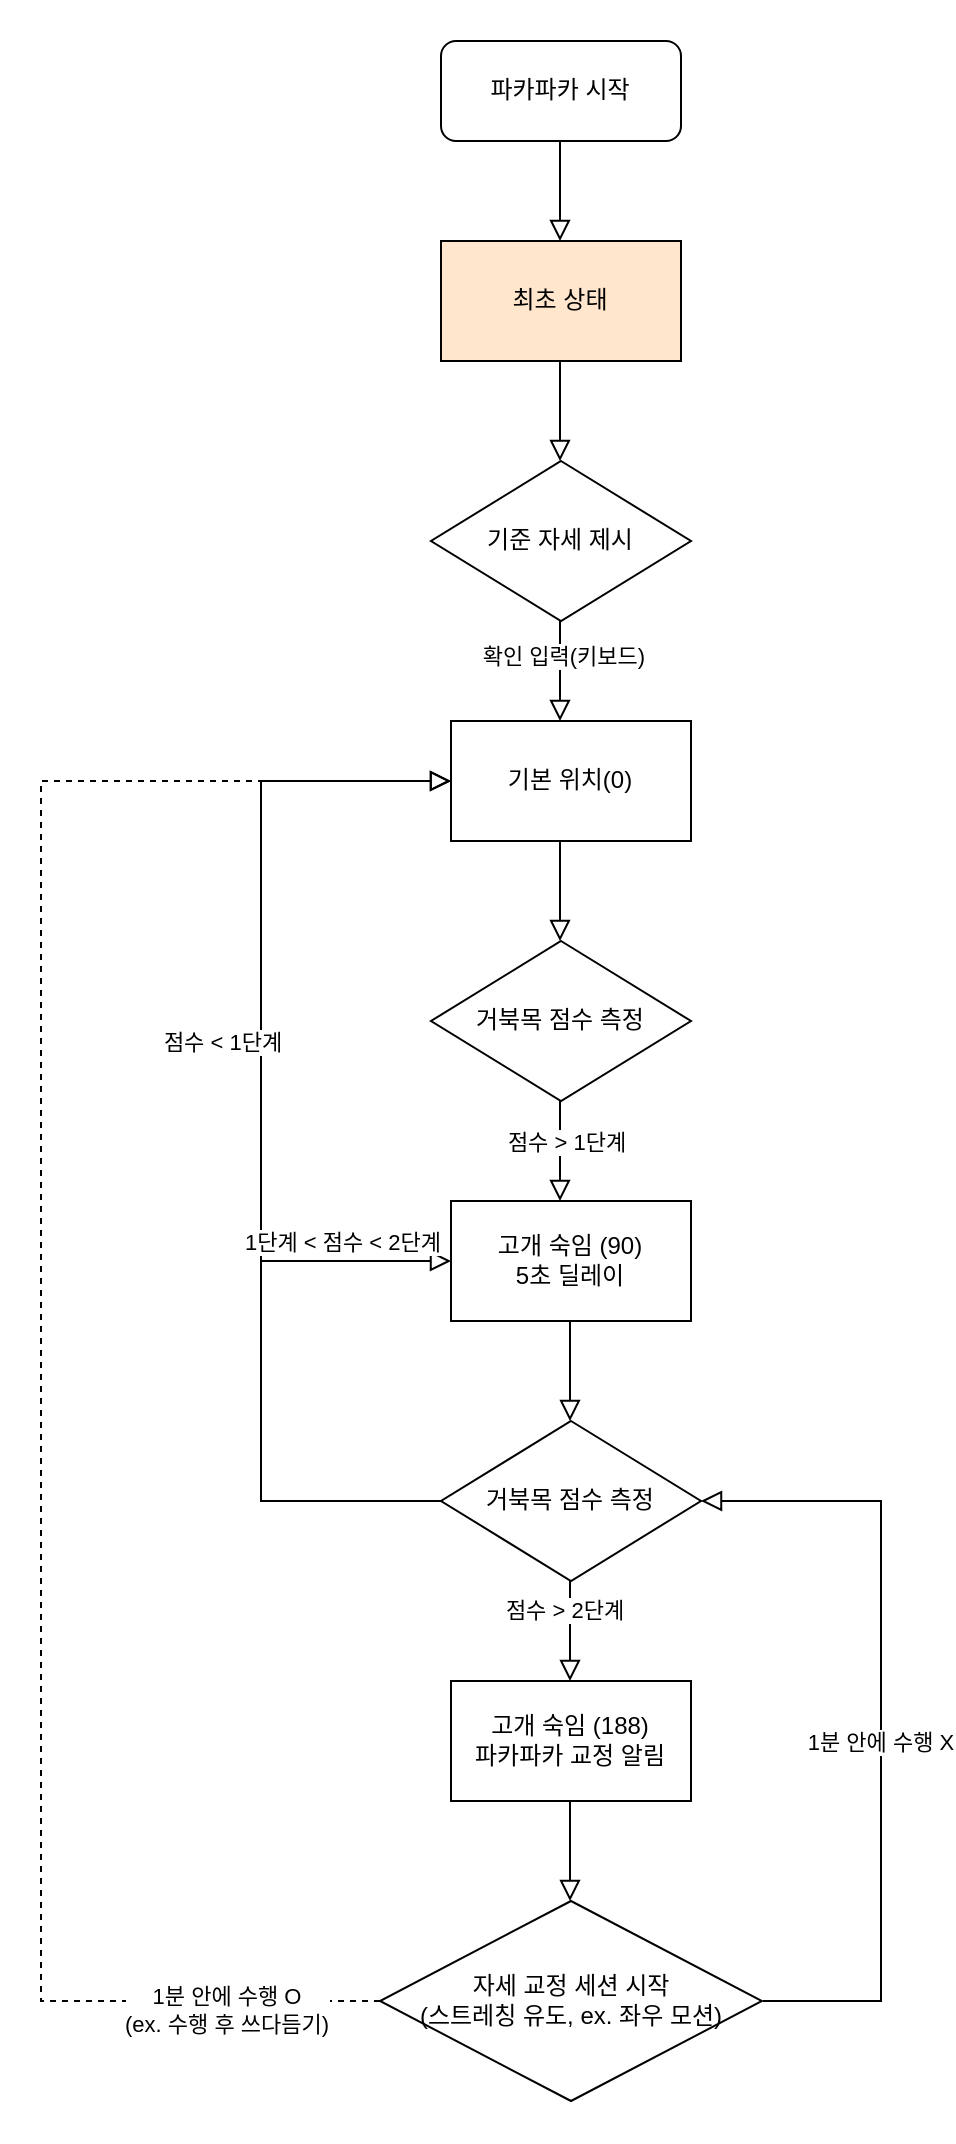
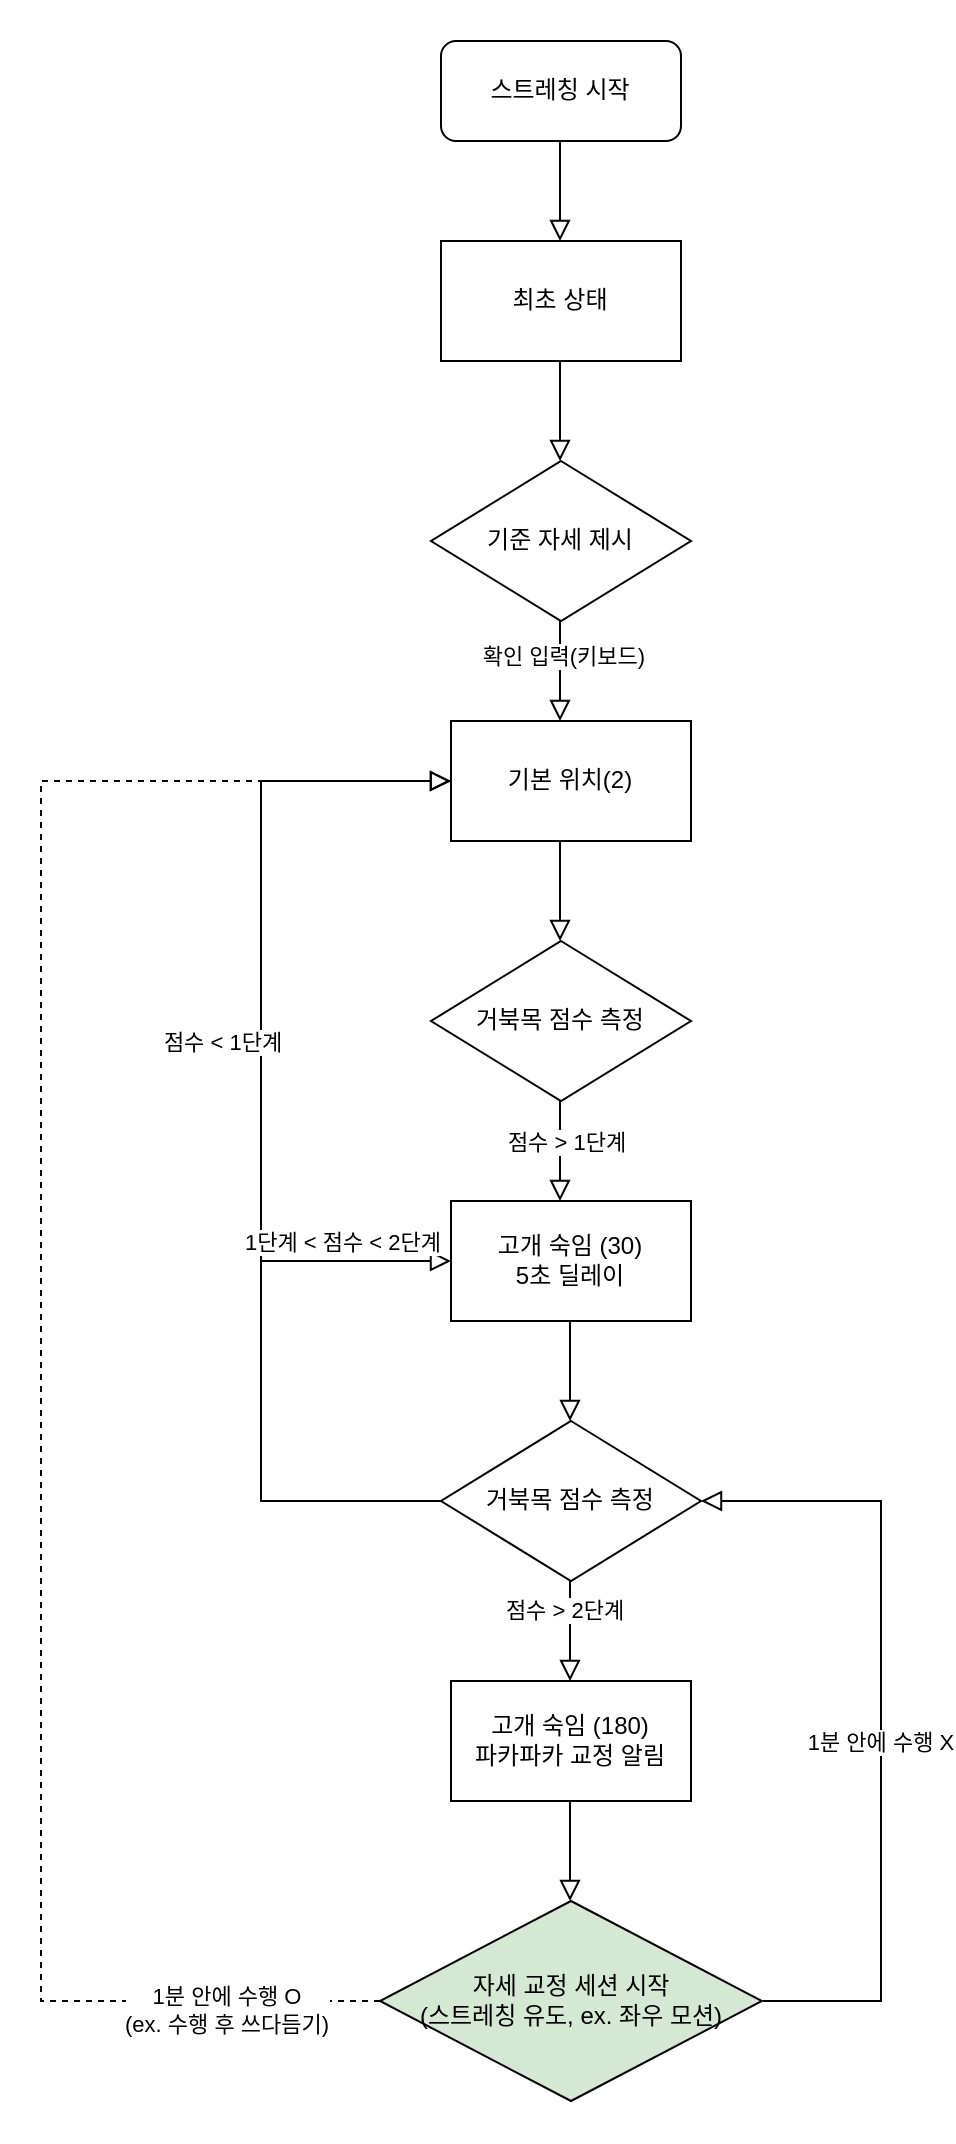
(561, 91) -> (561, 91)
(561, 301) -> (561, 301)
(571, 781) -> (571, 781)
(571, 1261) -> (571, 1261)
(571, 1741) -> (571, 1741)
(571, 2001) -> (571, 2001)
